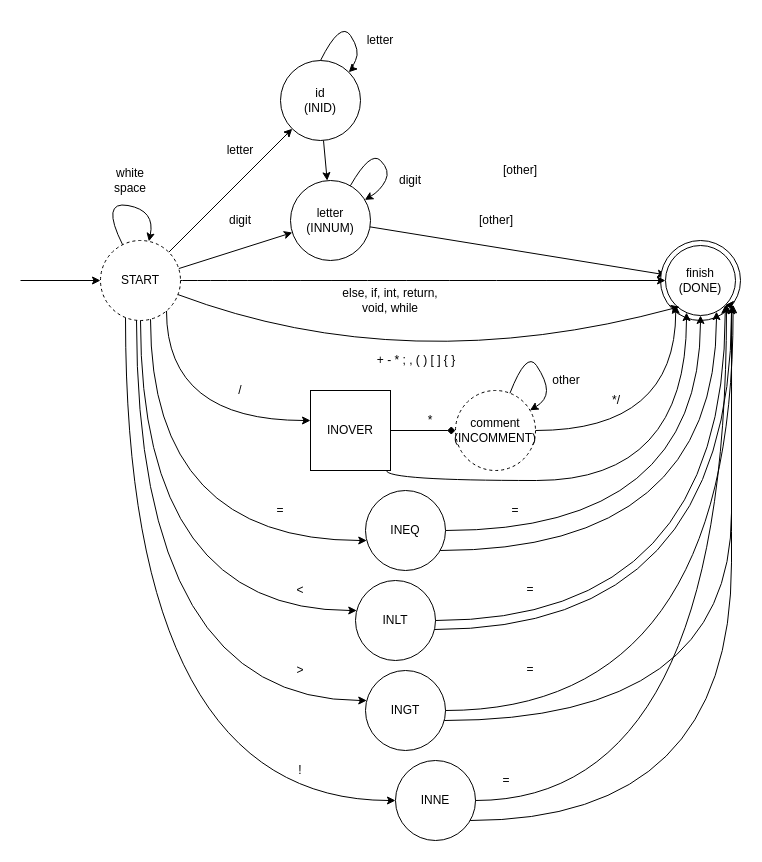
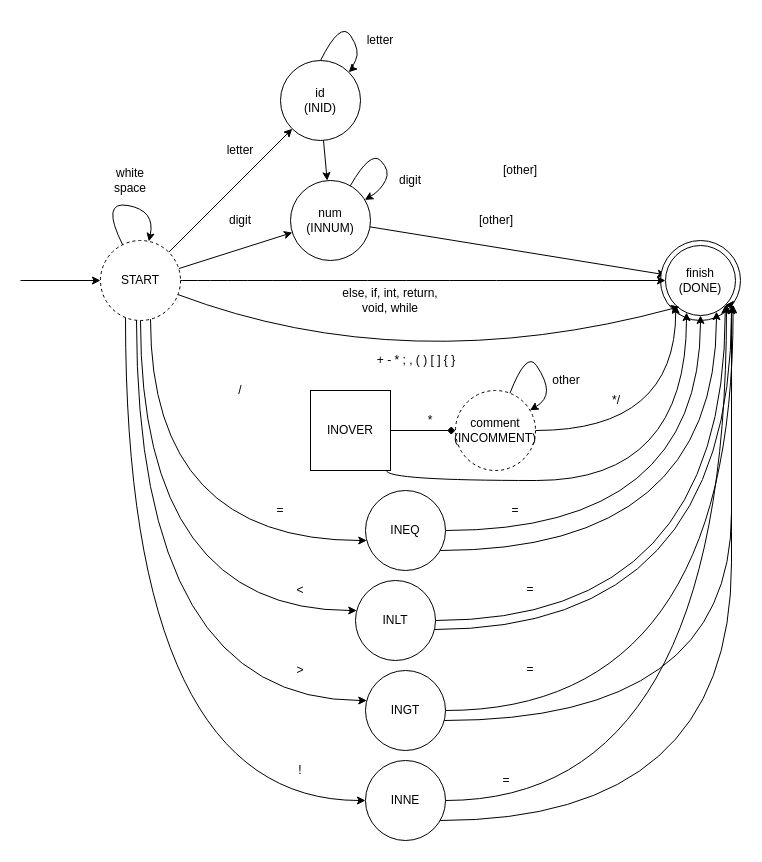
(331, 221) -> (331, 221)
(208, 397) -> none
(436, 801) -> (406, 801)
